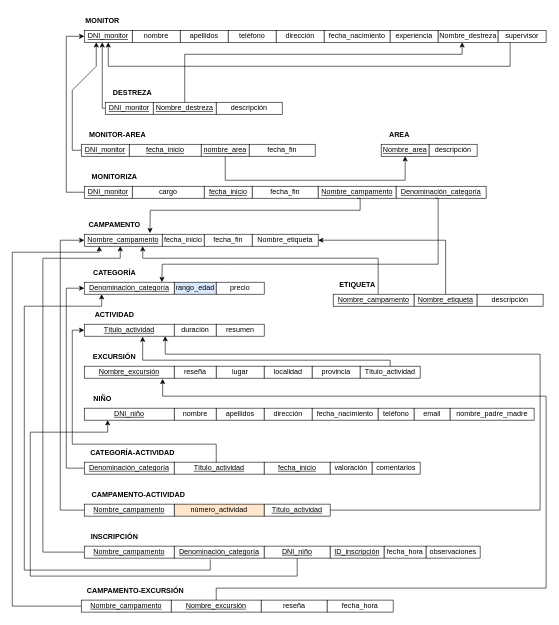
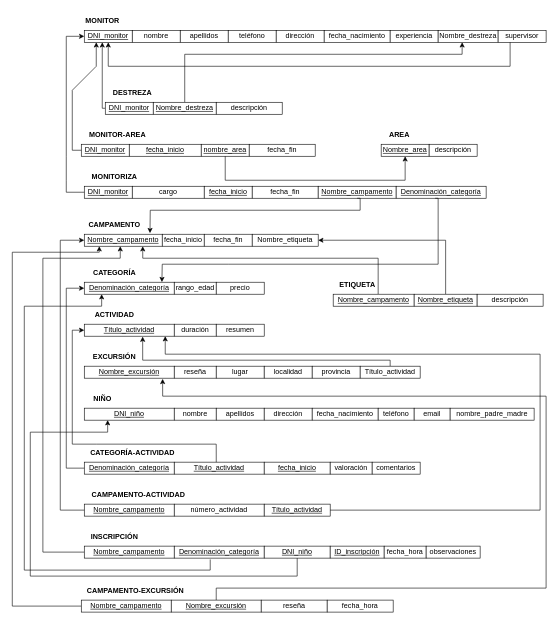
(195, 288) -> (195, 288)
(219, 510) -> (219, 510)
